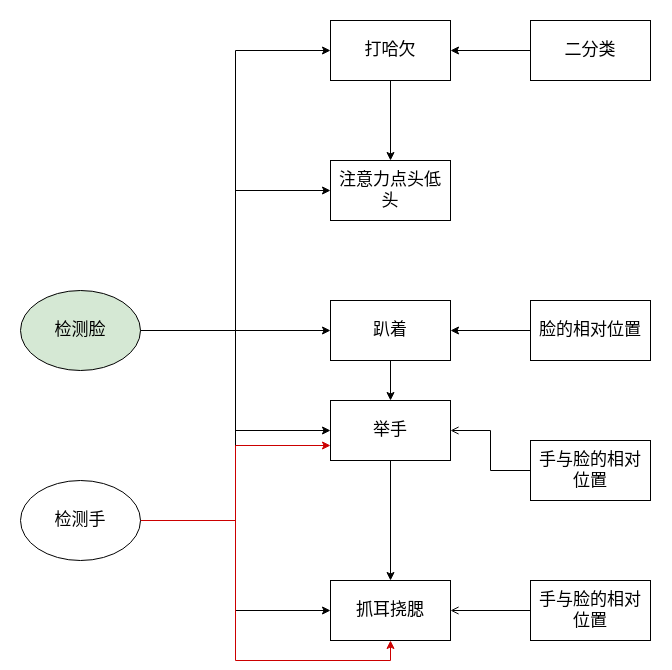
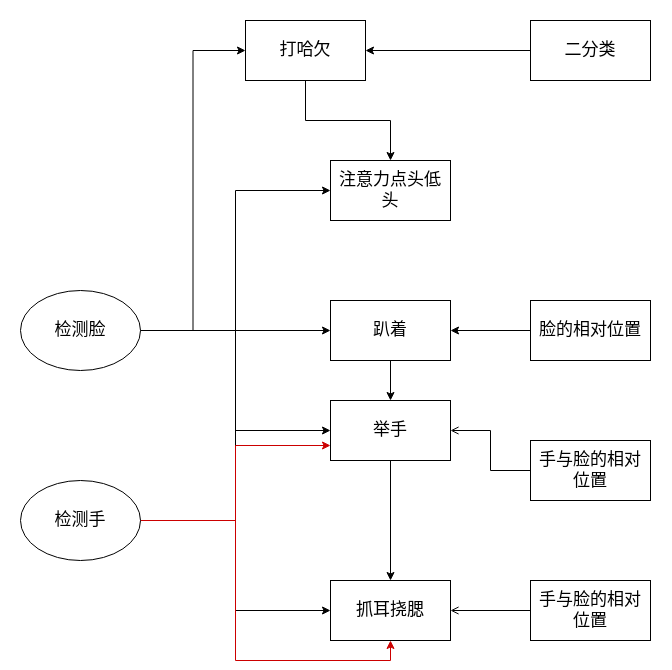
(391, 51) -> (306, 51)
(81, 331) -> (81, 331)
